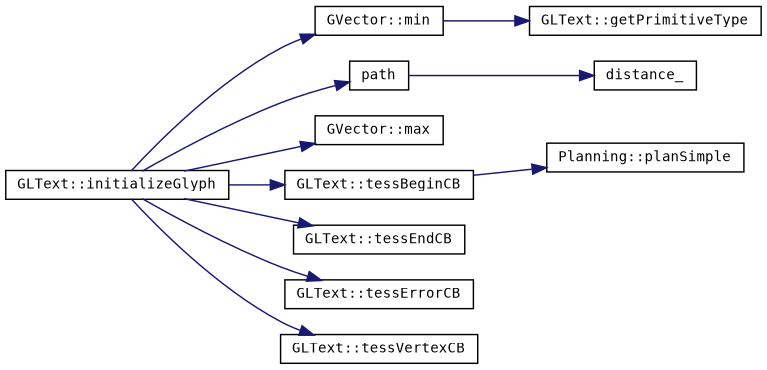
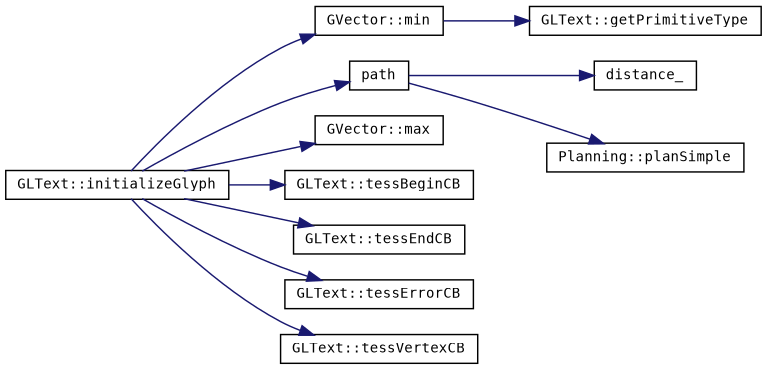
(503, 172) -> (500, 110)
